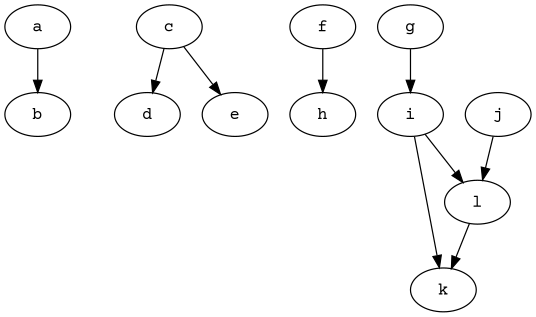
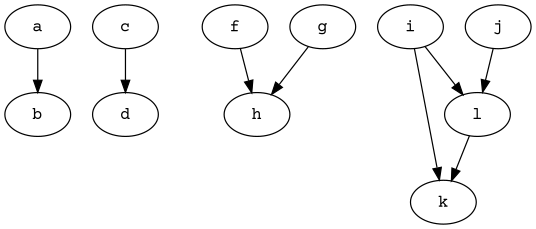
(410, 65) -> (294, 66)
(235, 114) -> none
